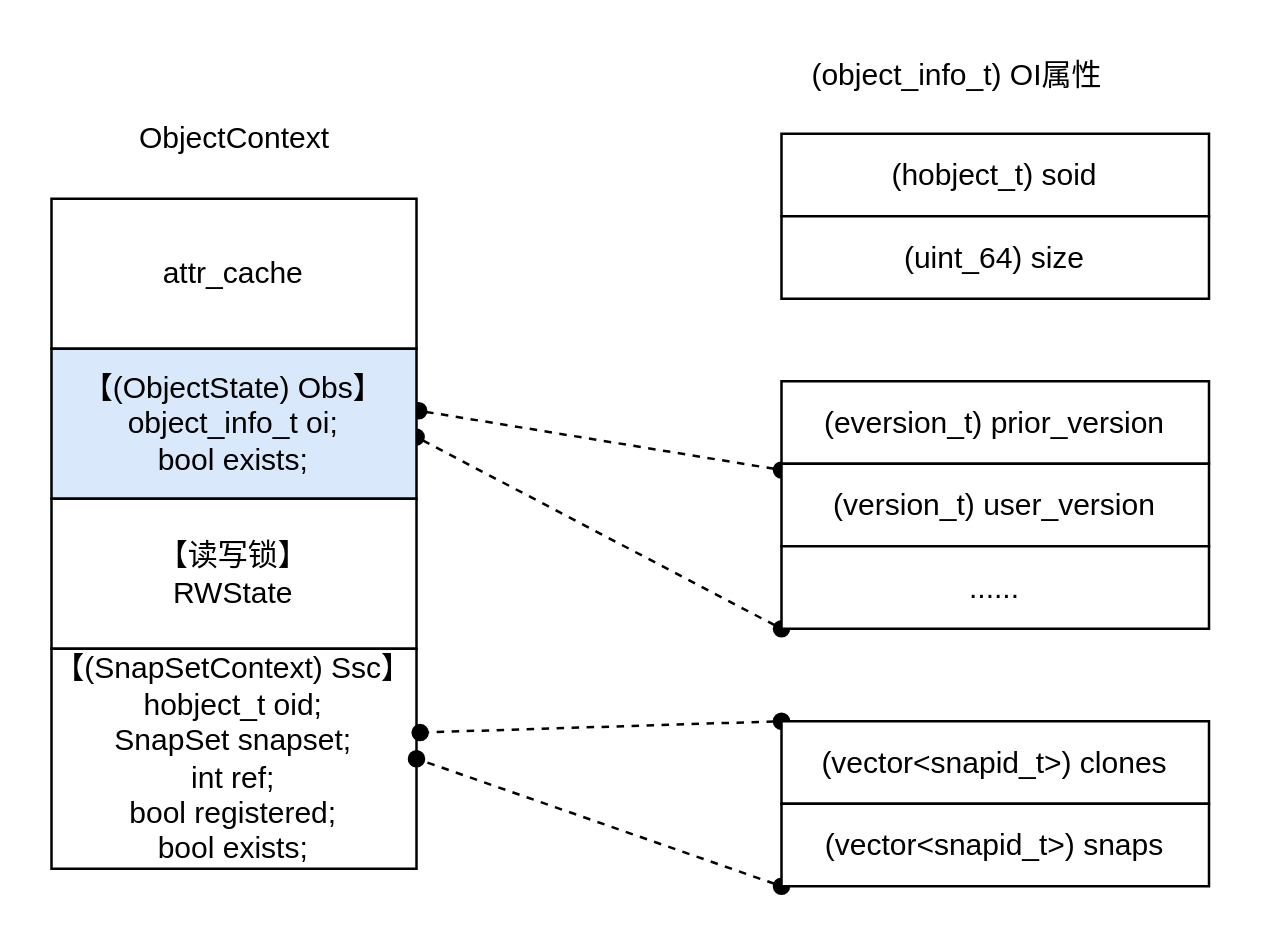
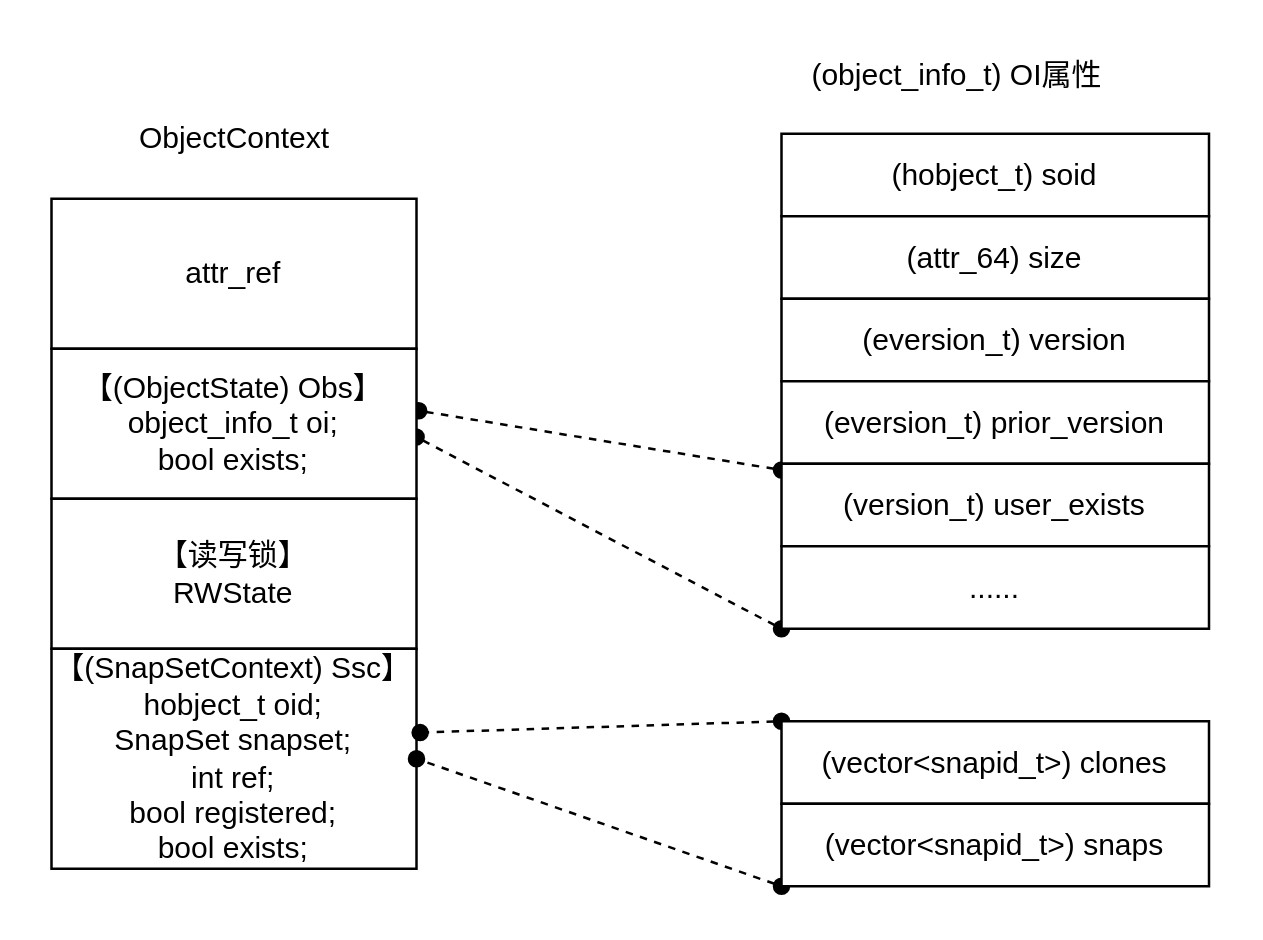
(995, 259) -> (995, 259)
(234, 274) -> (234, 274)
none -> (995, 340)
(234, 424) -> (234, 424)
(995, 506) -> (995, 506)
